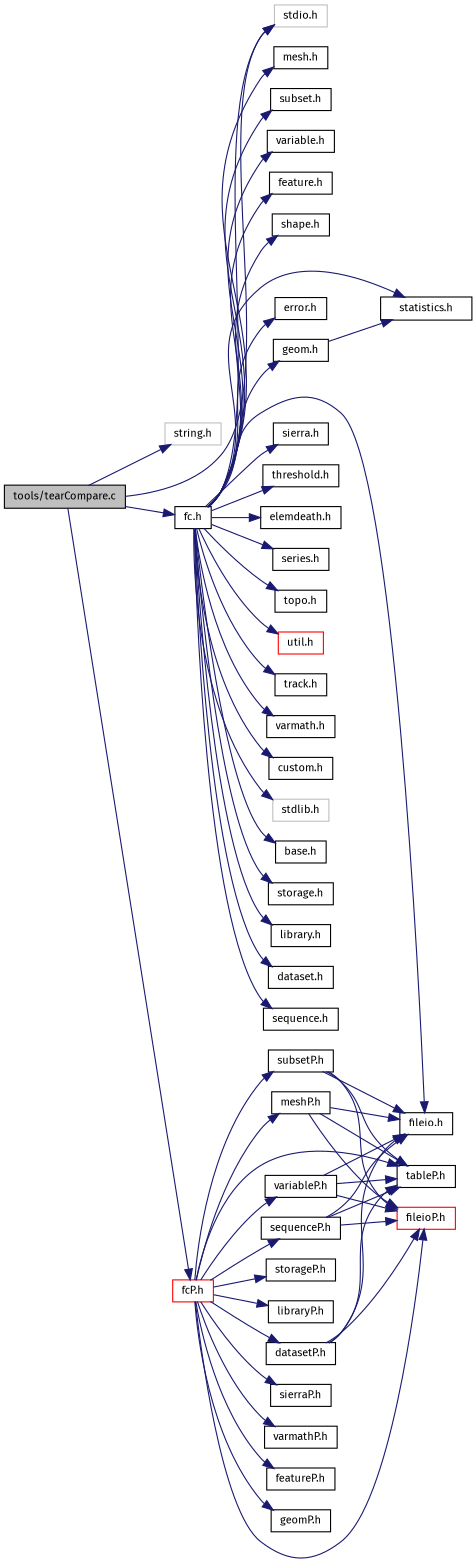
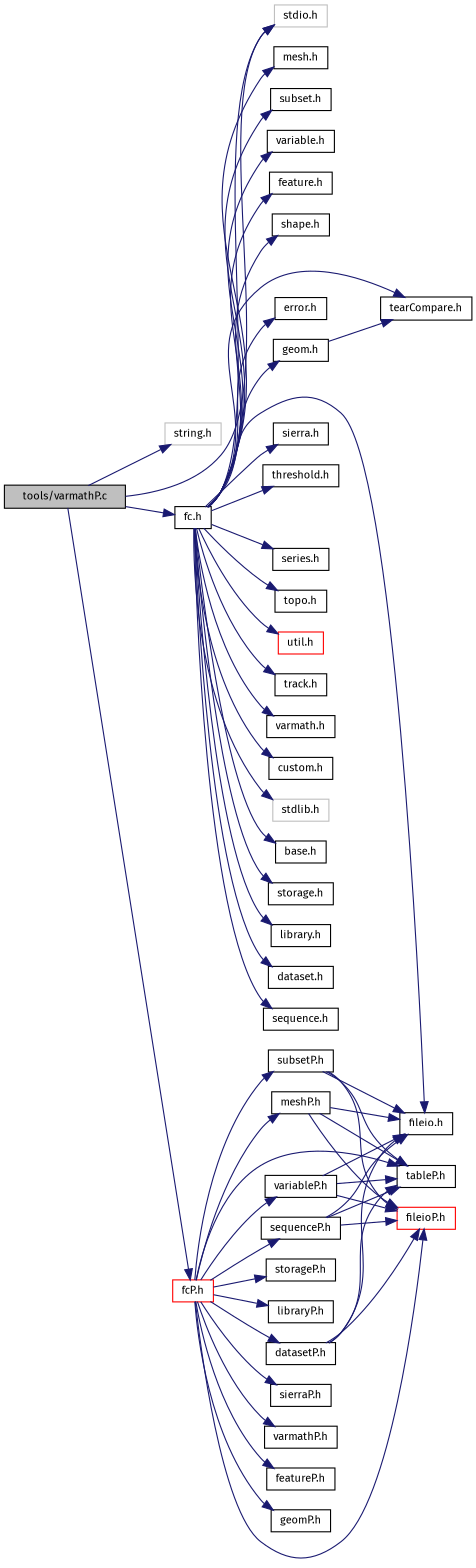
(426, 309) -> (426, 309)
(65, 497) -> (65, 497)
(301, 518) -> none
